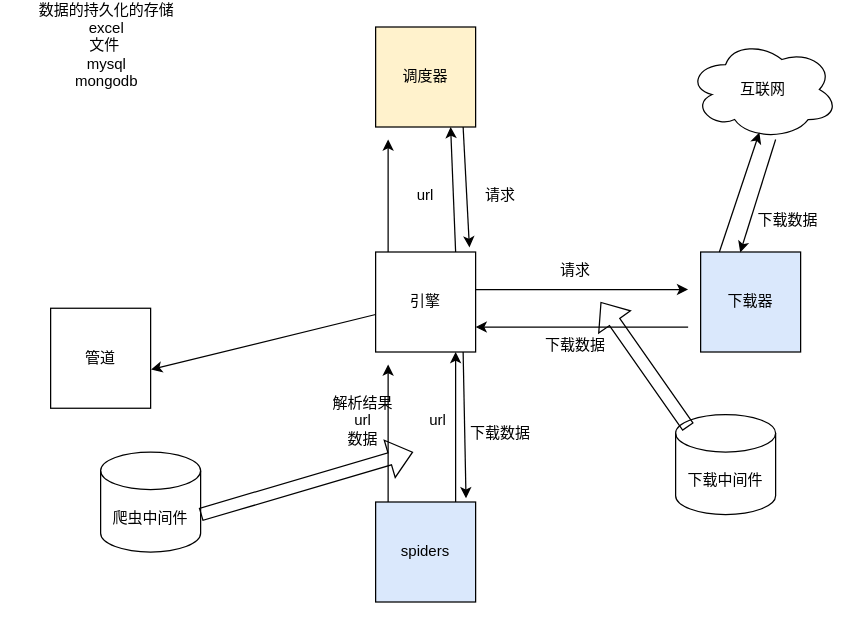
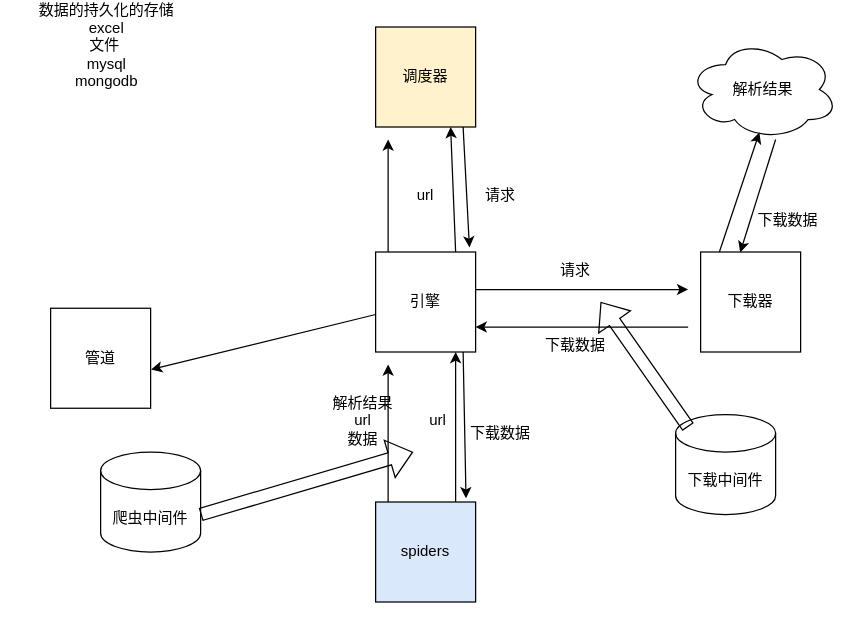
(763, 89) -> (763, 89)
(751, 302) -> (751, 302)
